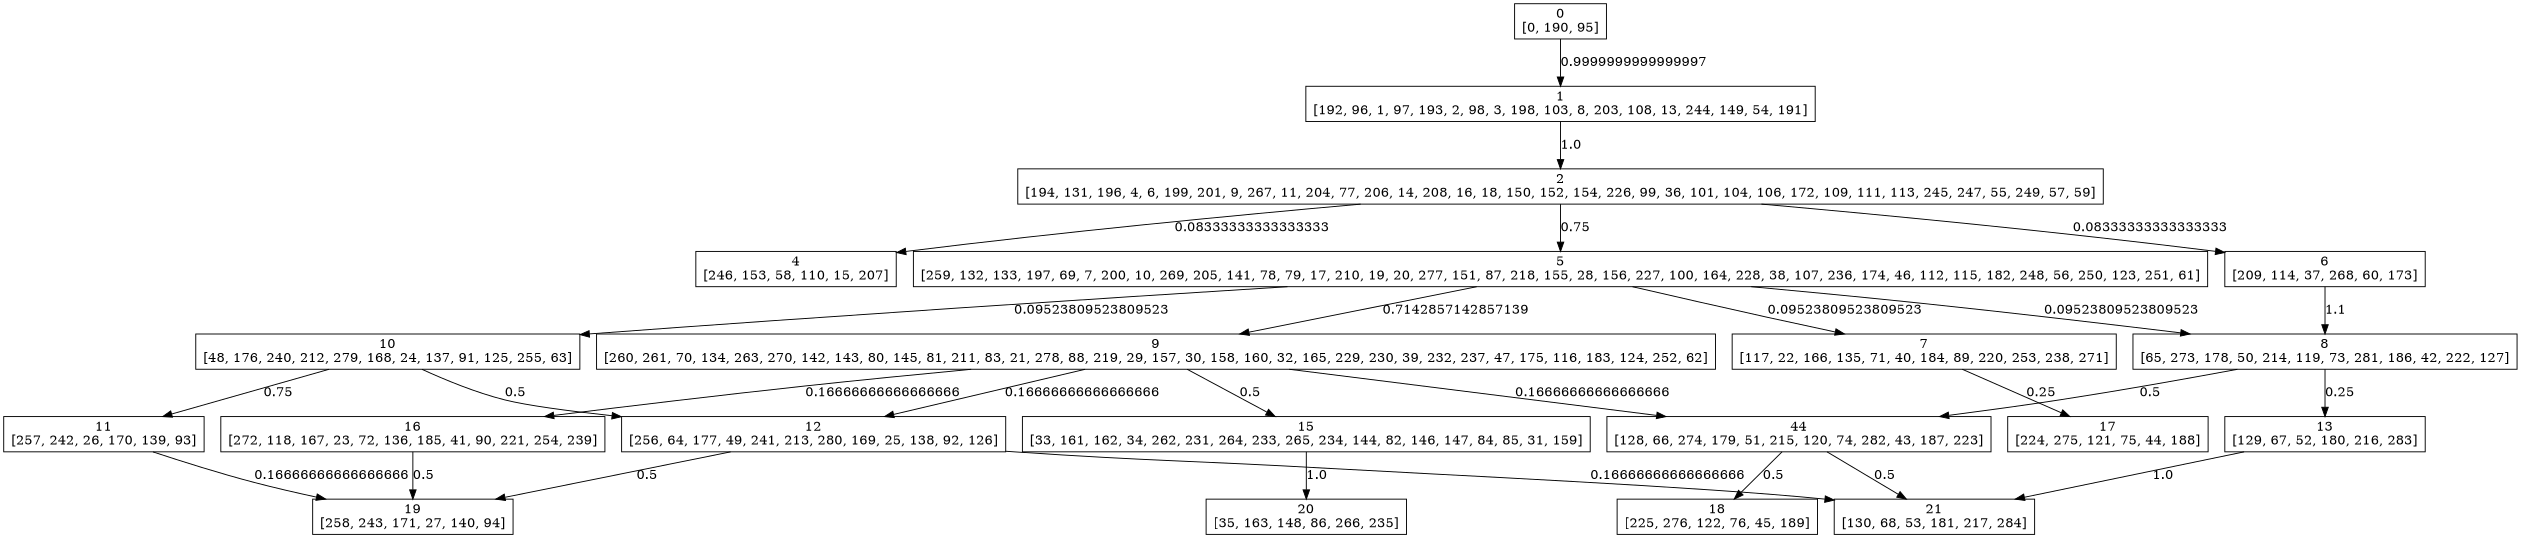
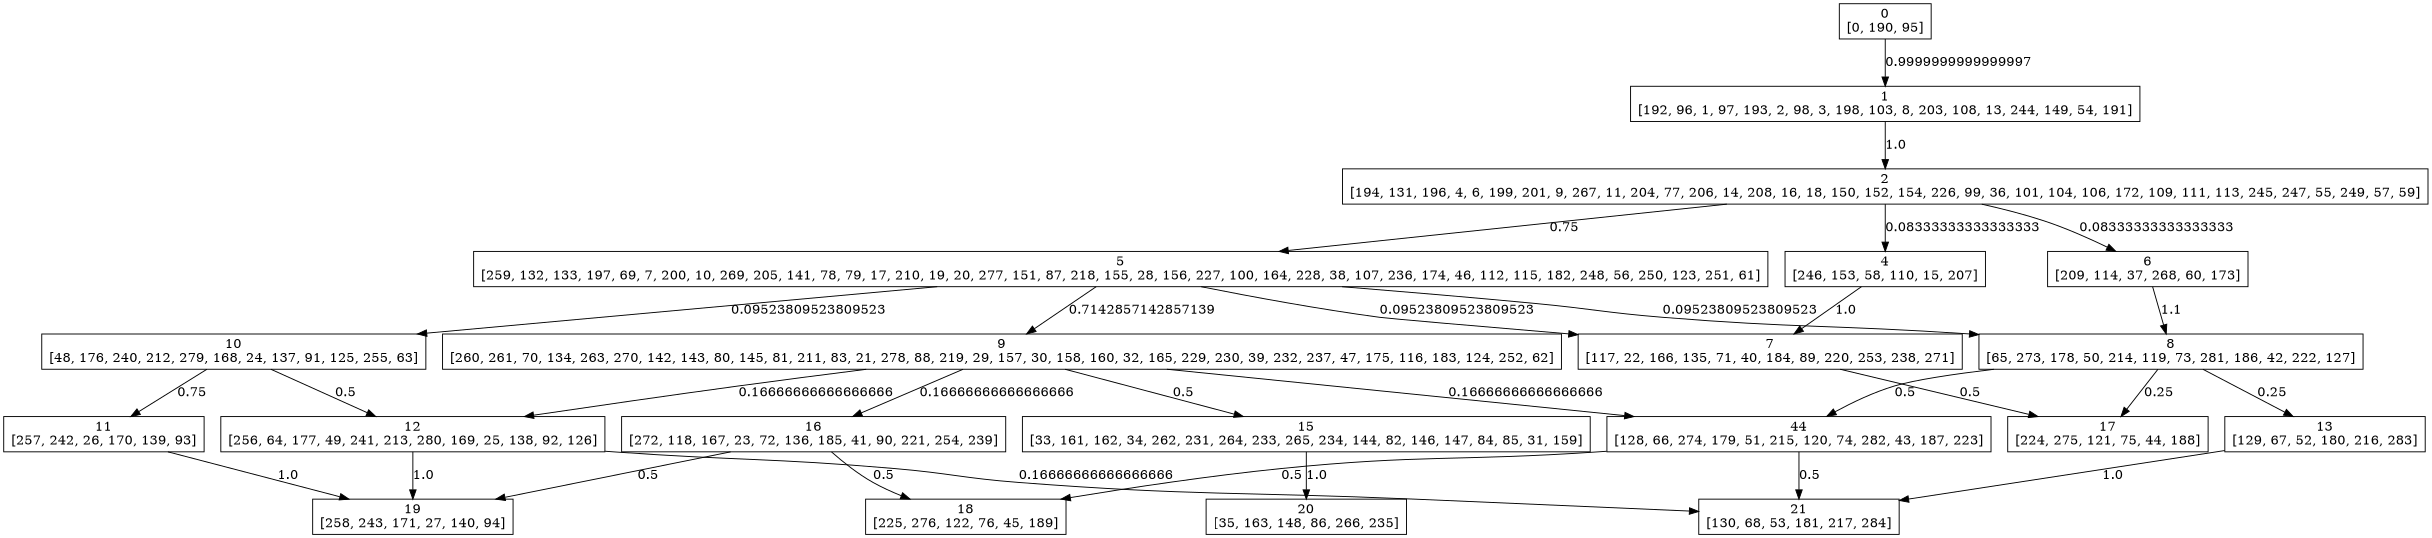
none -> (1832, 308)
none -> (2142, 389)
(2041, 393) -> (1970, 393)
(332, 475) -> (288, 475)
(647, 475) -> (424, 475)
none -> (864, 477)
